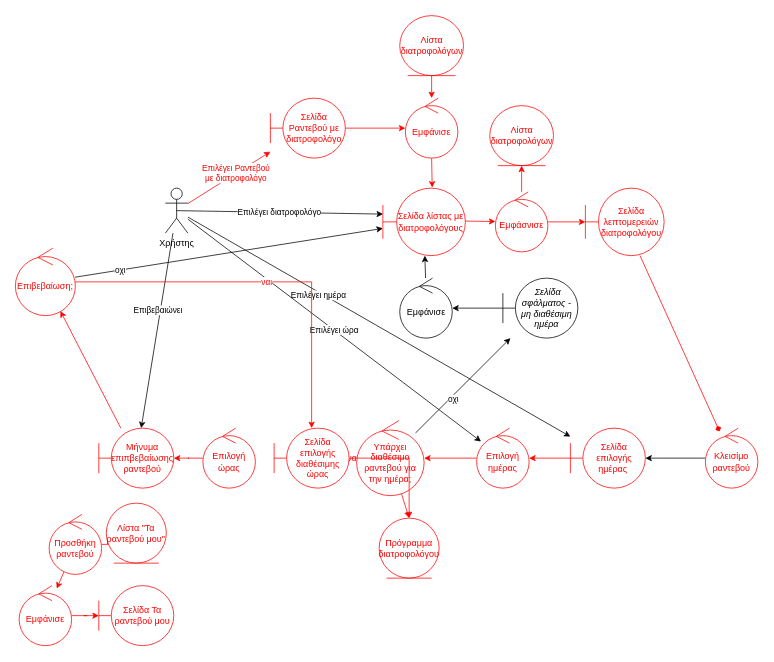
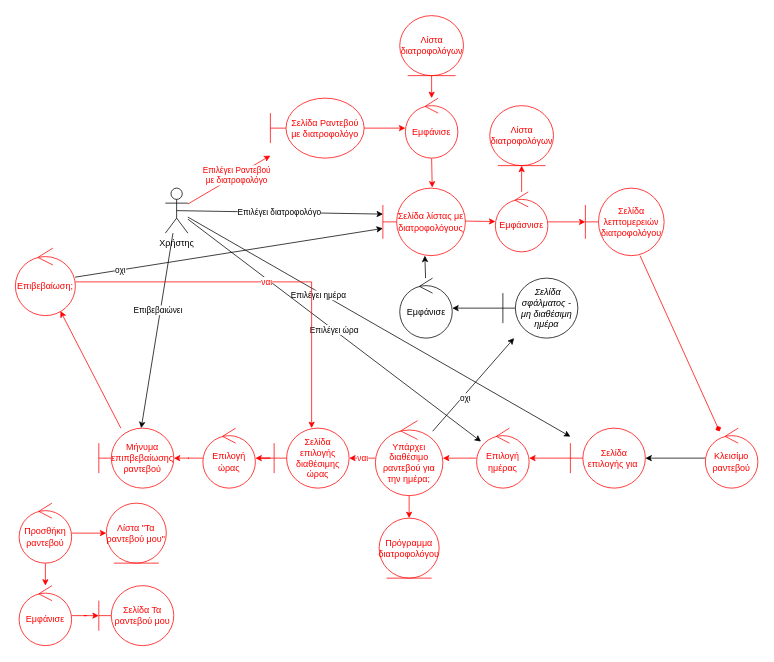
(308, 128) -> (317, 128)
(390, 458) -> (409, 458)
(614, 458) -> (614, 458)
(409, 459) -> (263, 458)
(75, 544) -> (45, 533)
